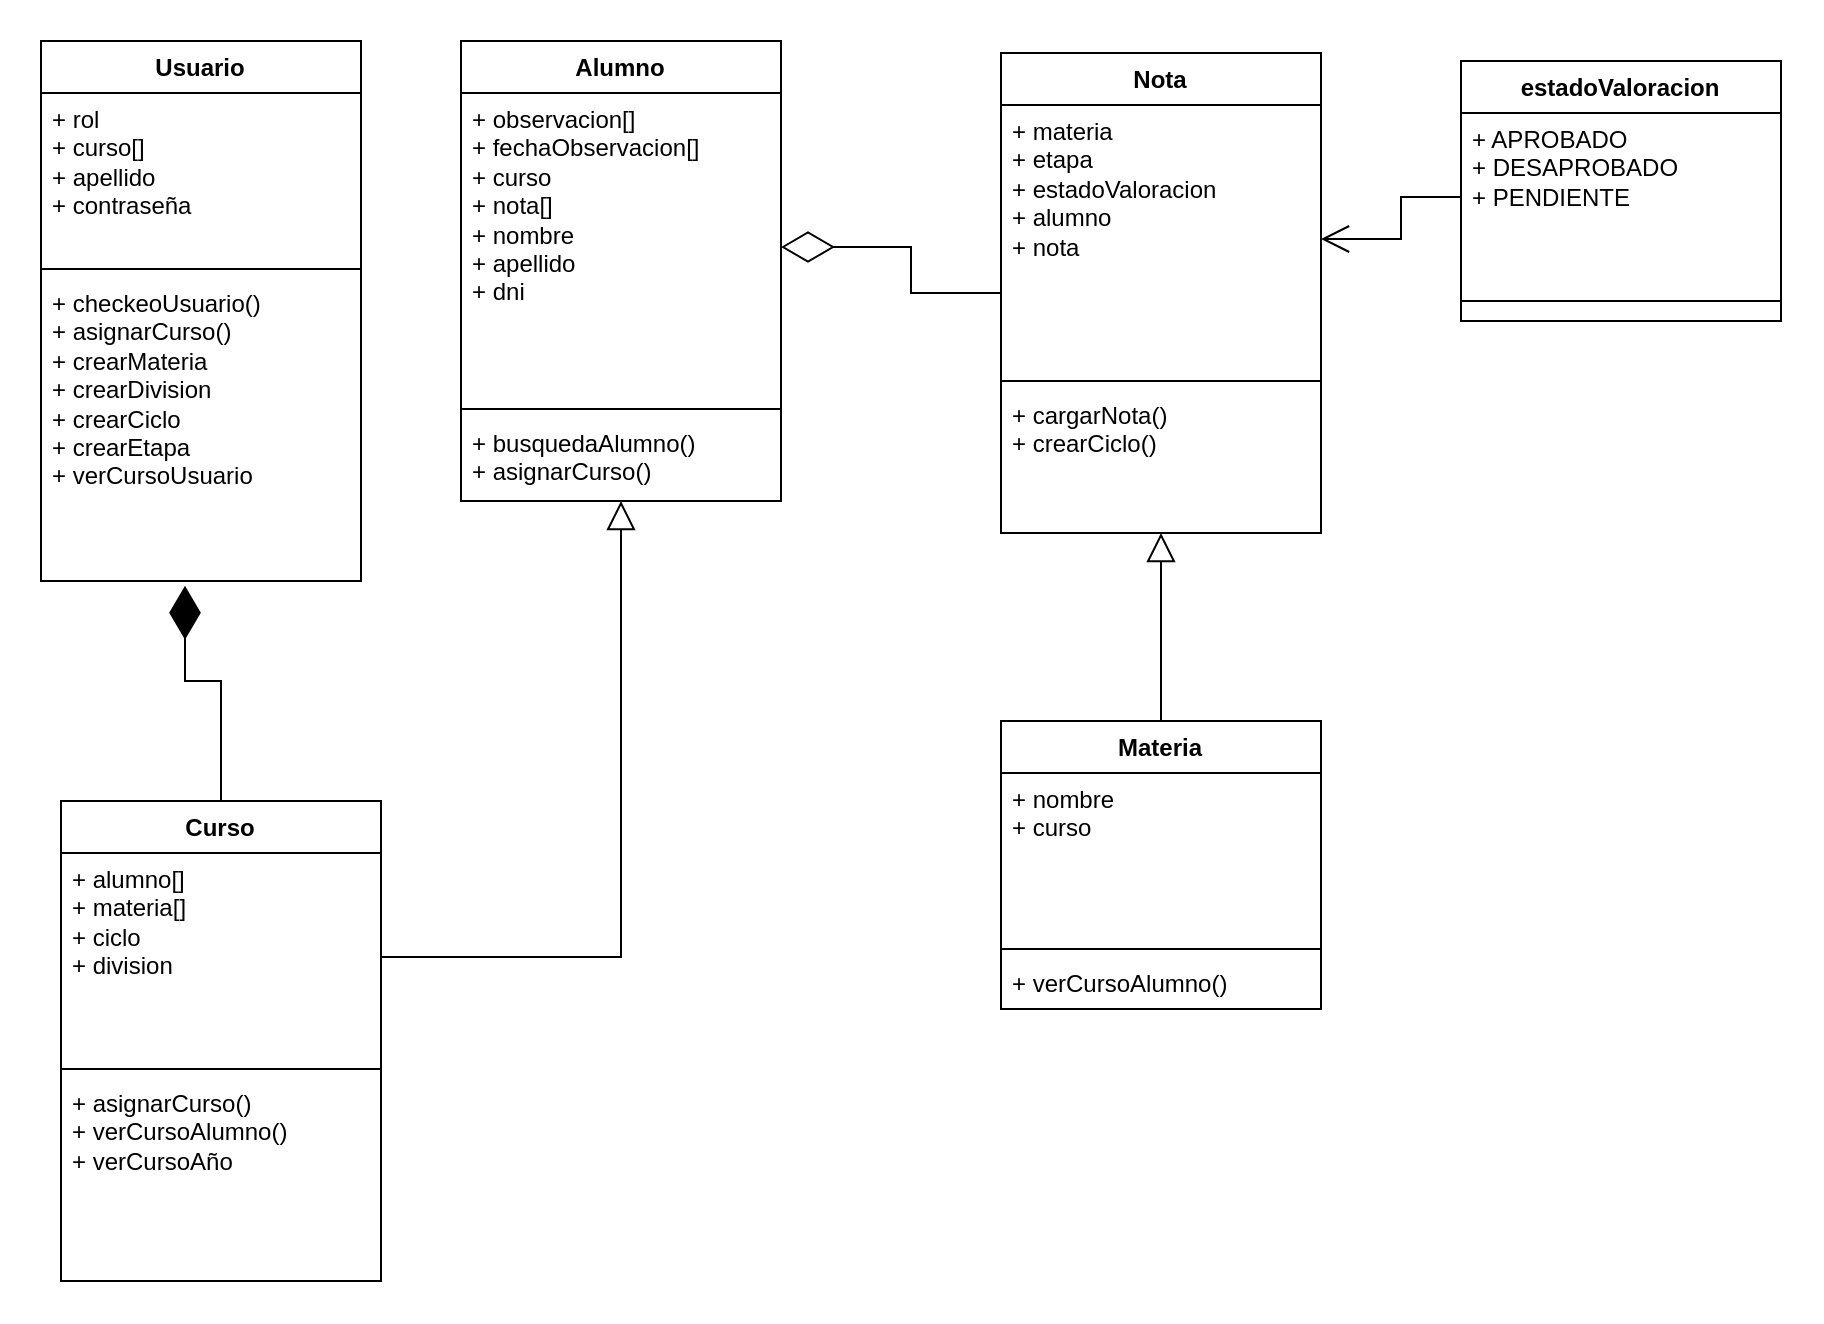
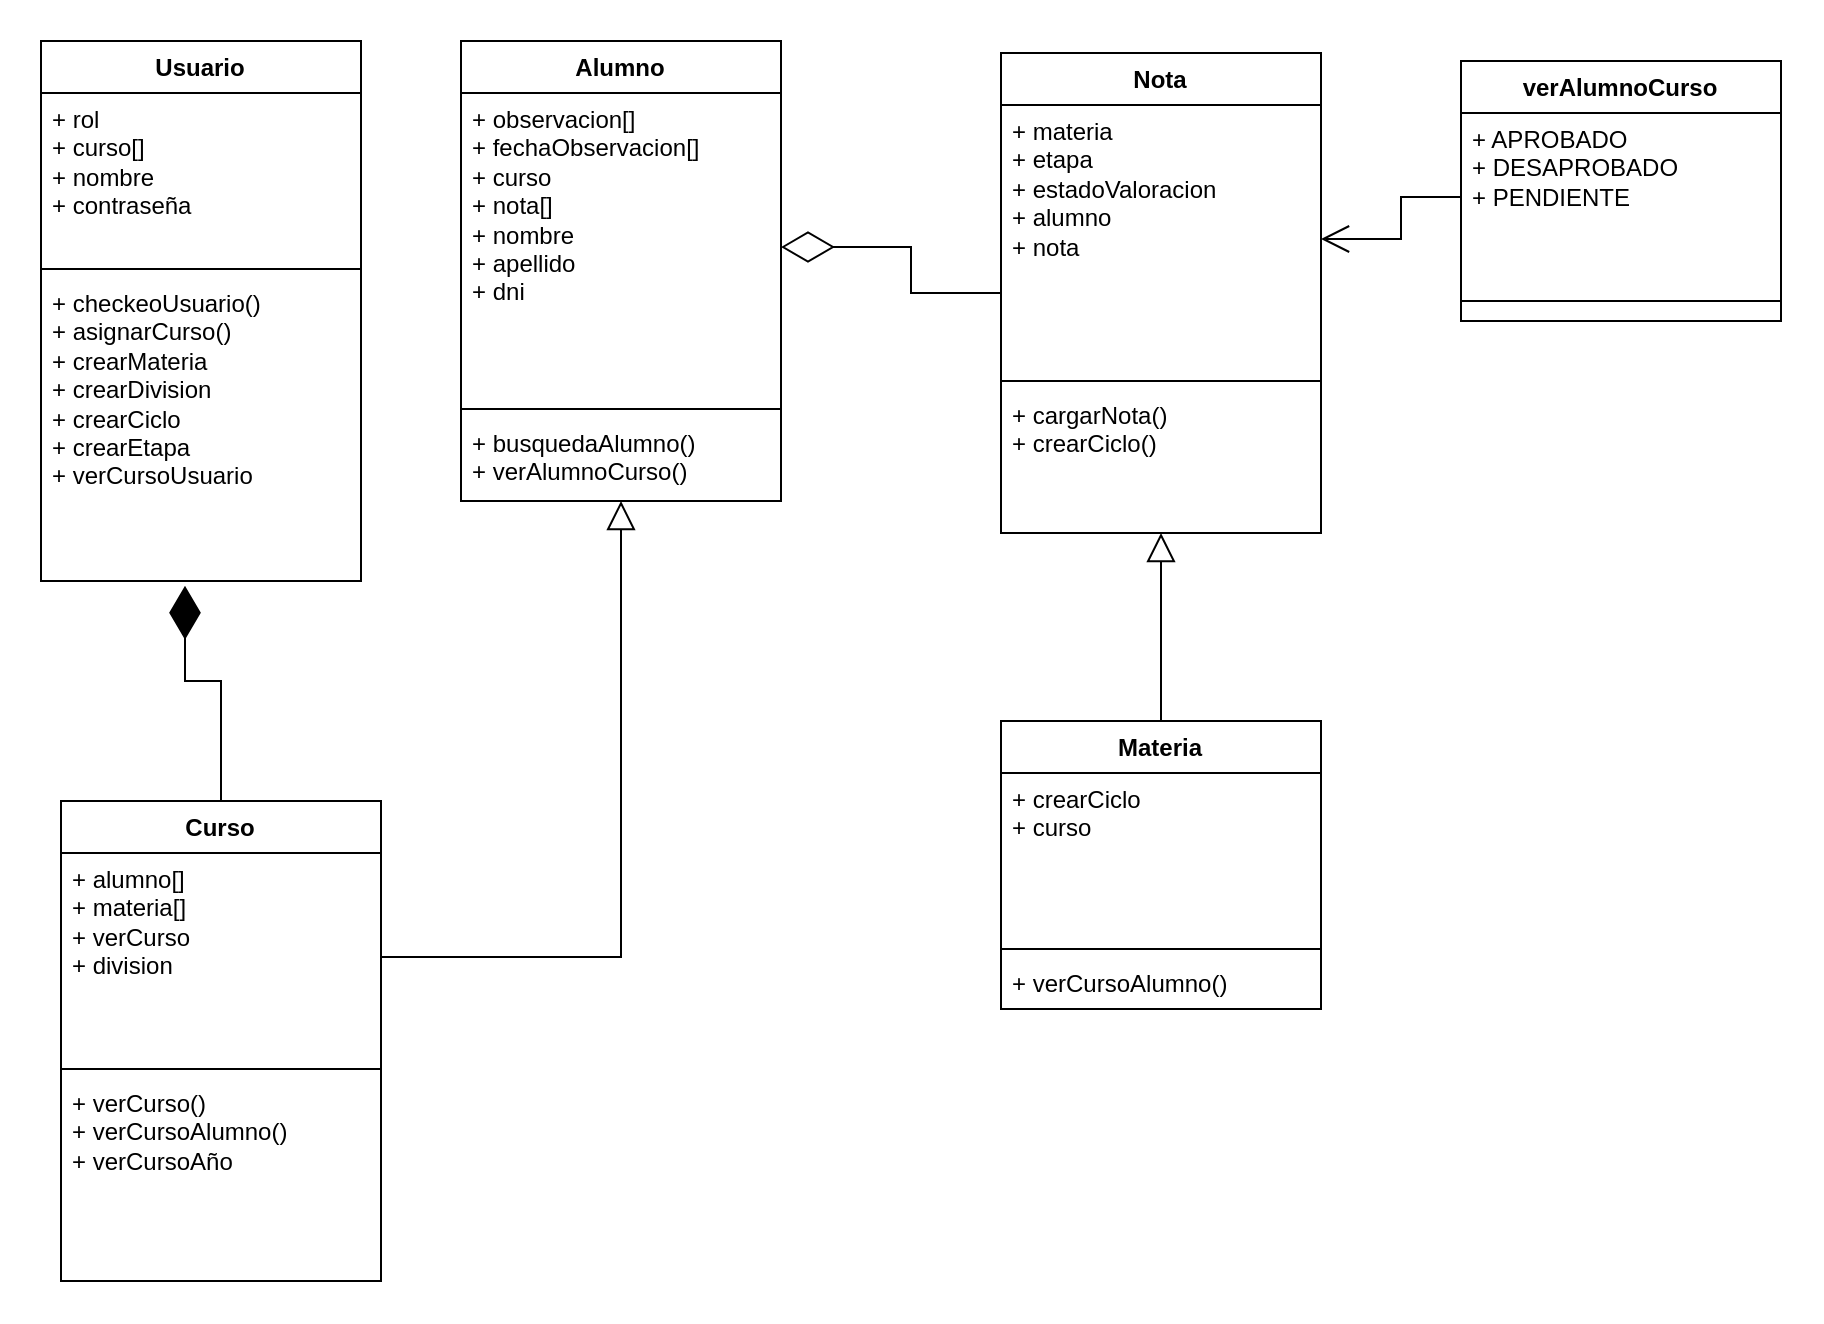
(1621, 89) -> (1621, 89)
(131, 165) -> (131, 165)
(588, 460) -> (588, 460)
(1064, 816) -> (1084, 816)
(141, 925) -> (141, 925)
(188, 1134) -> (188, 1134)
